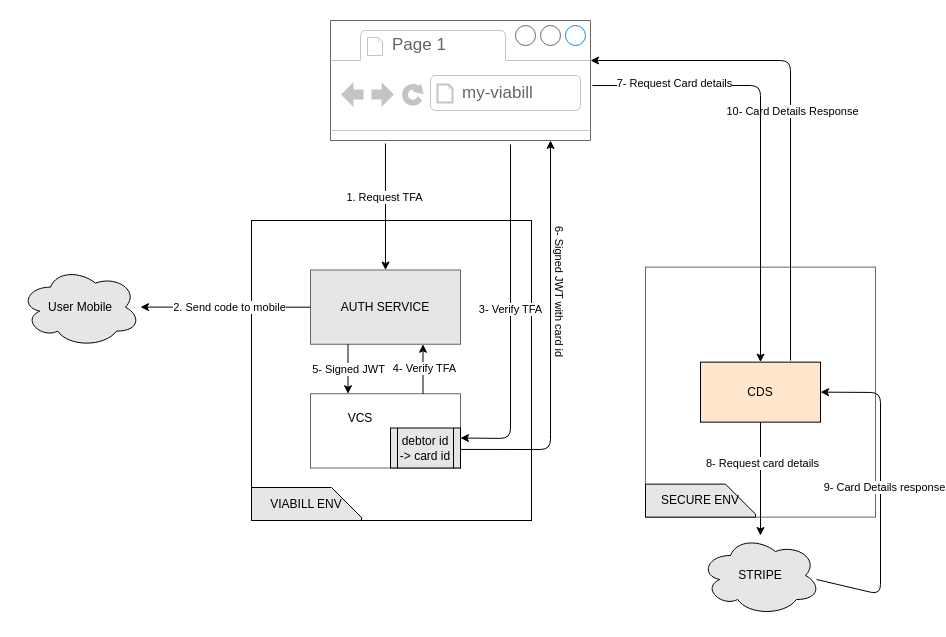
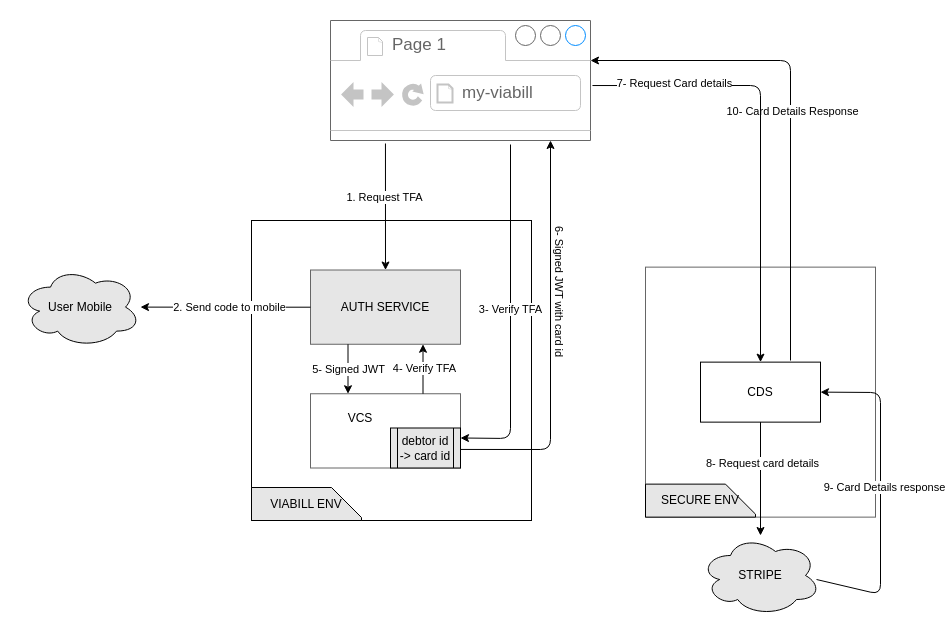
(761, 392) -> (761, 392)
